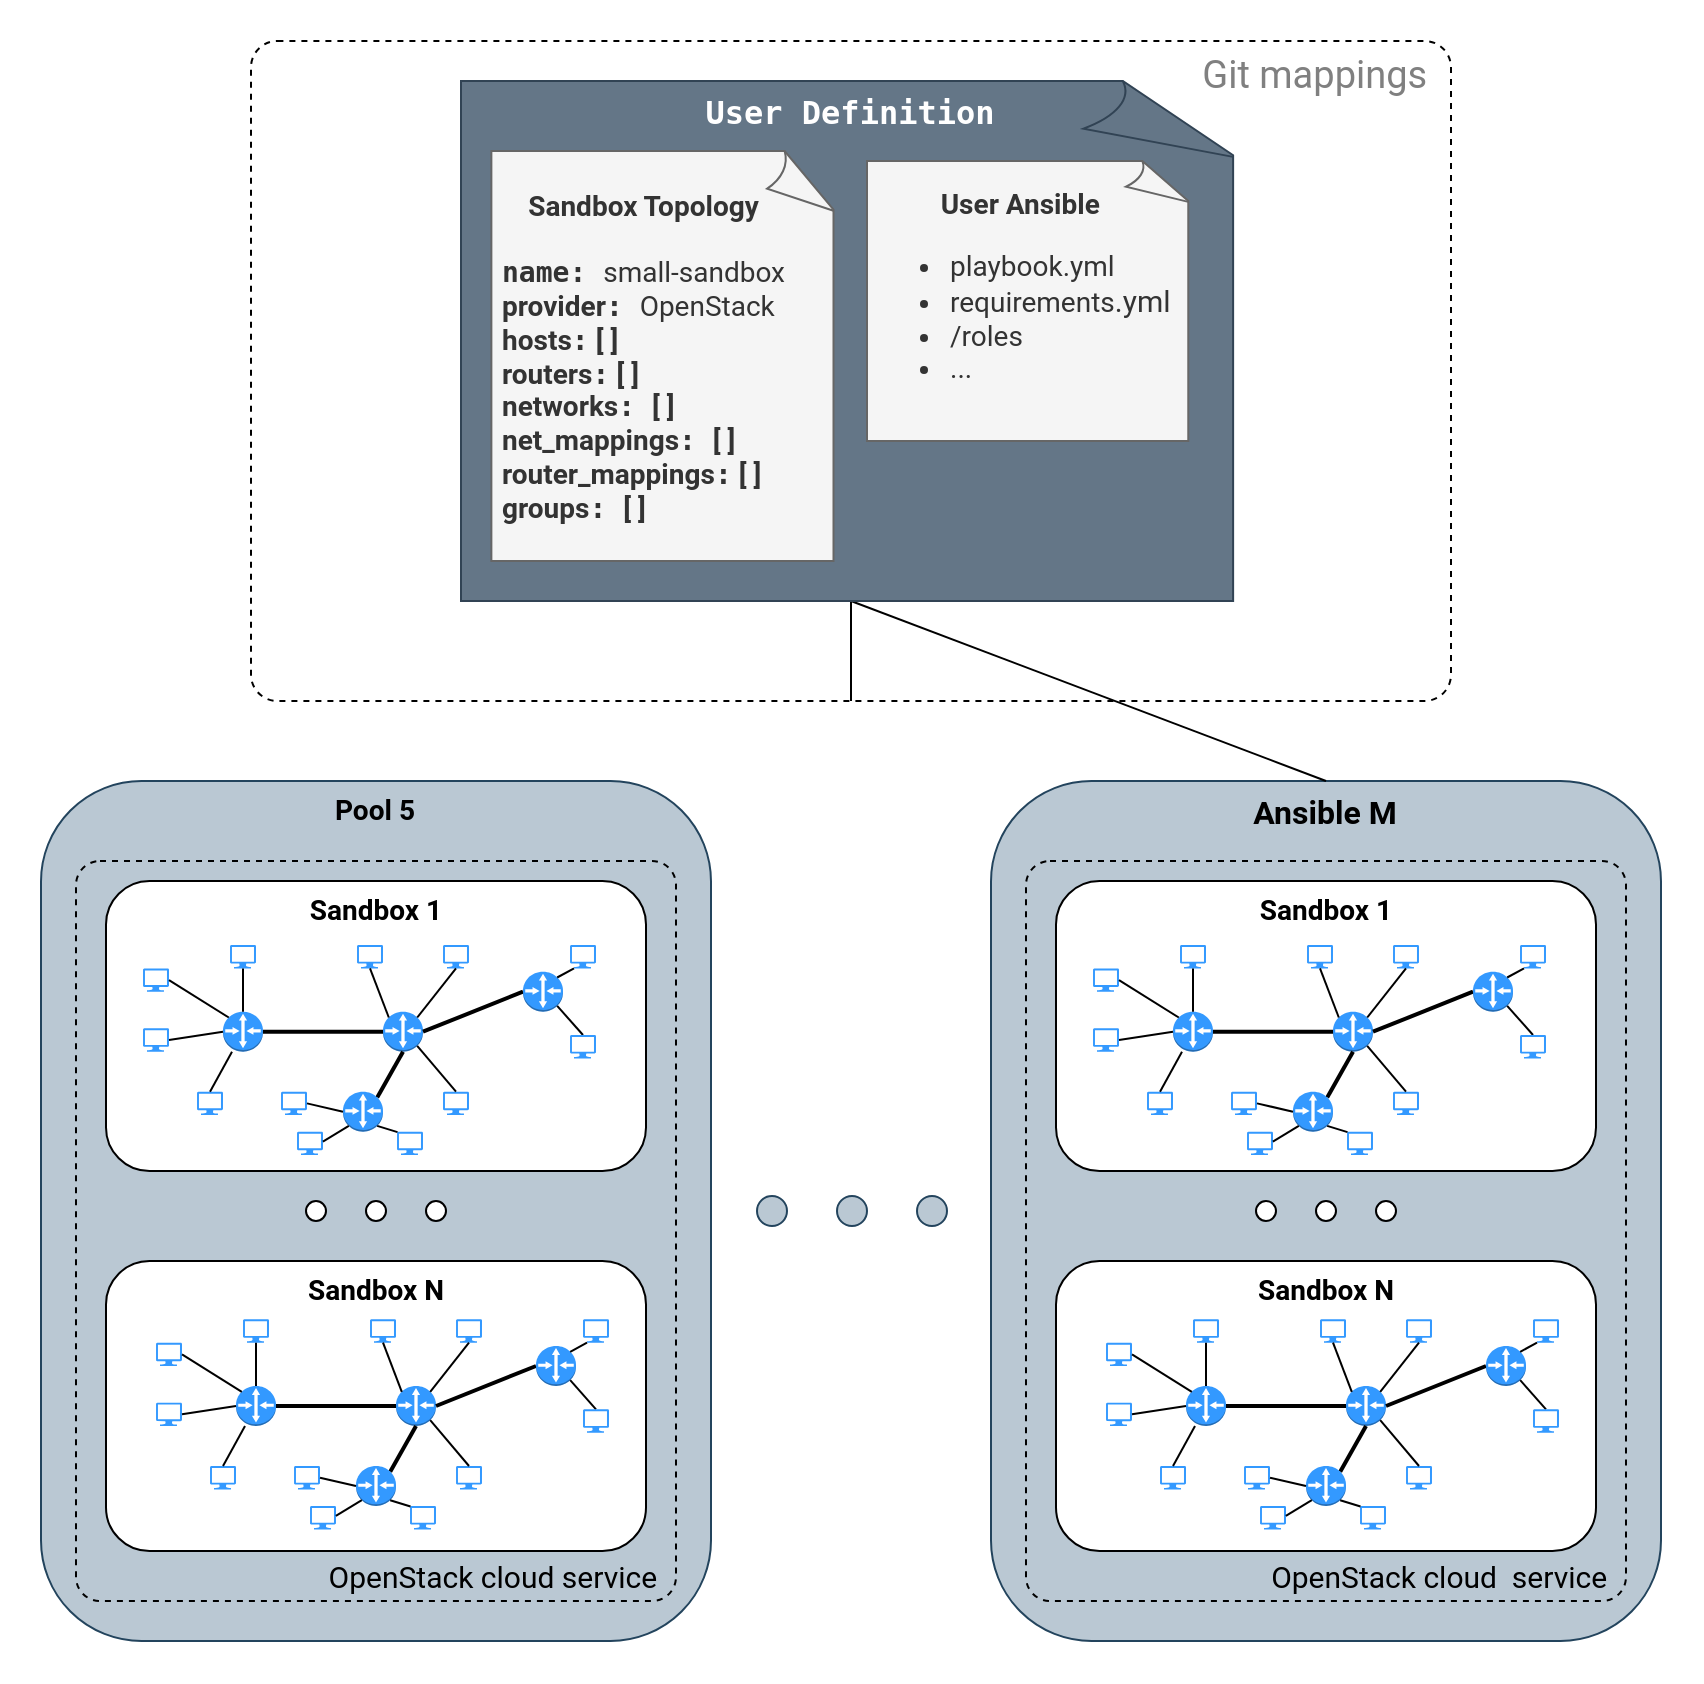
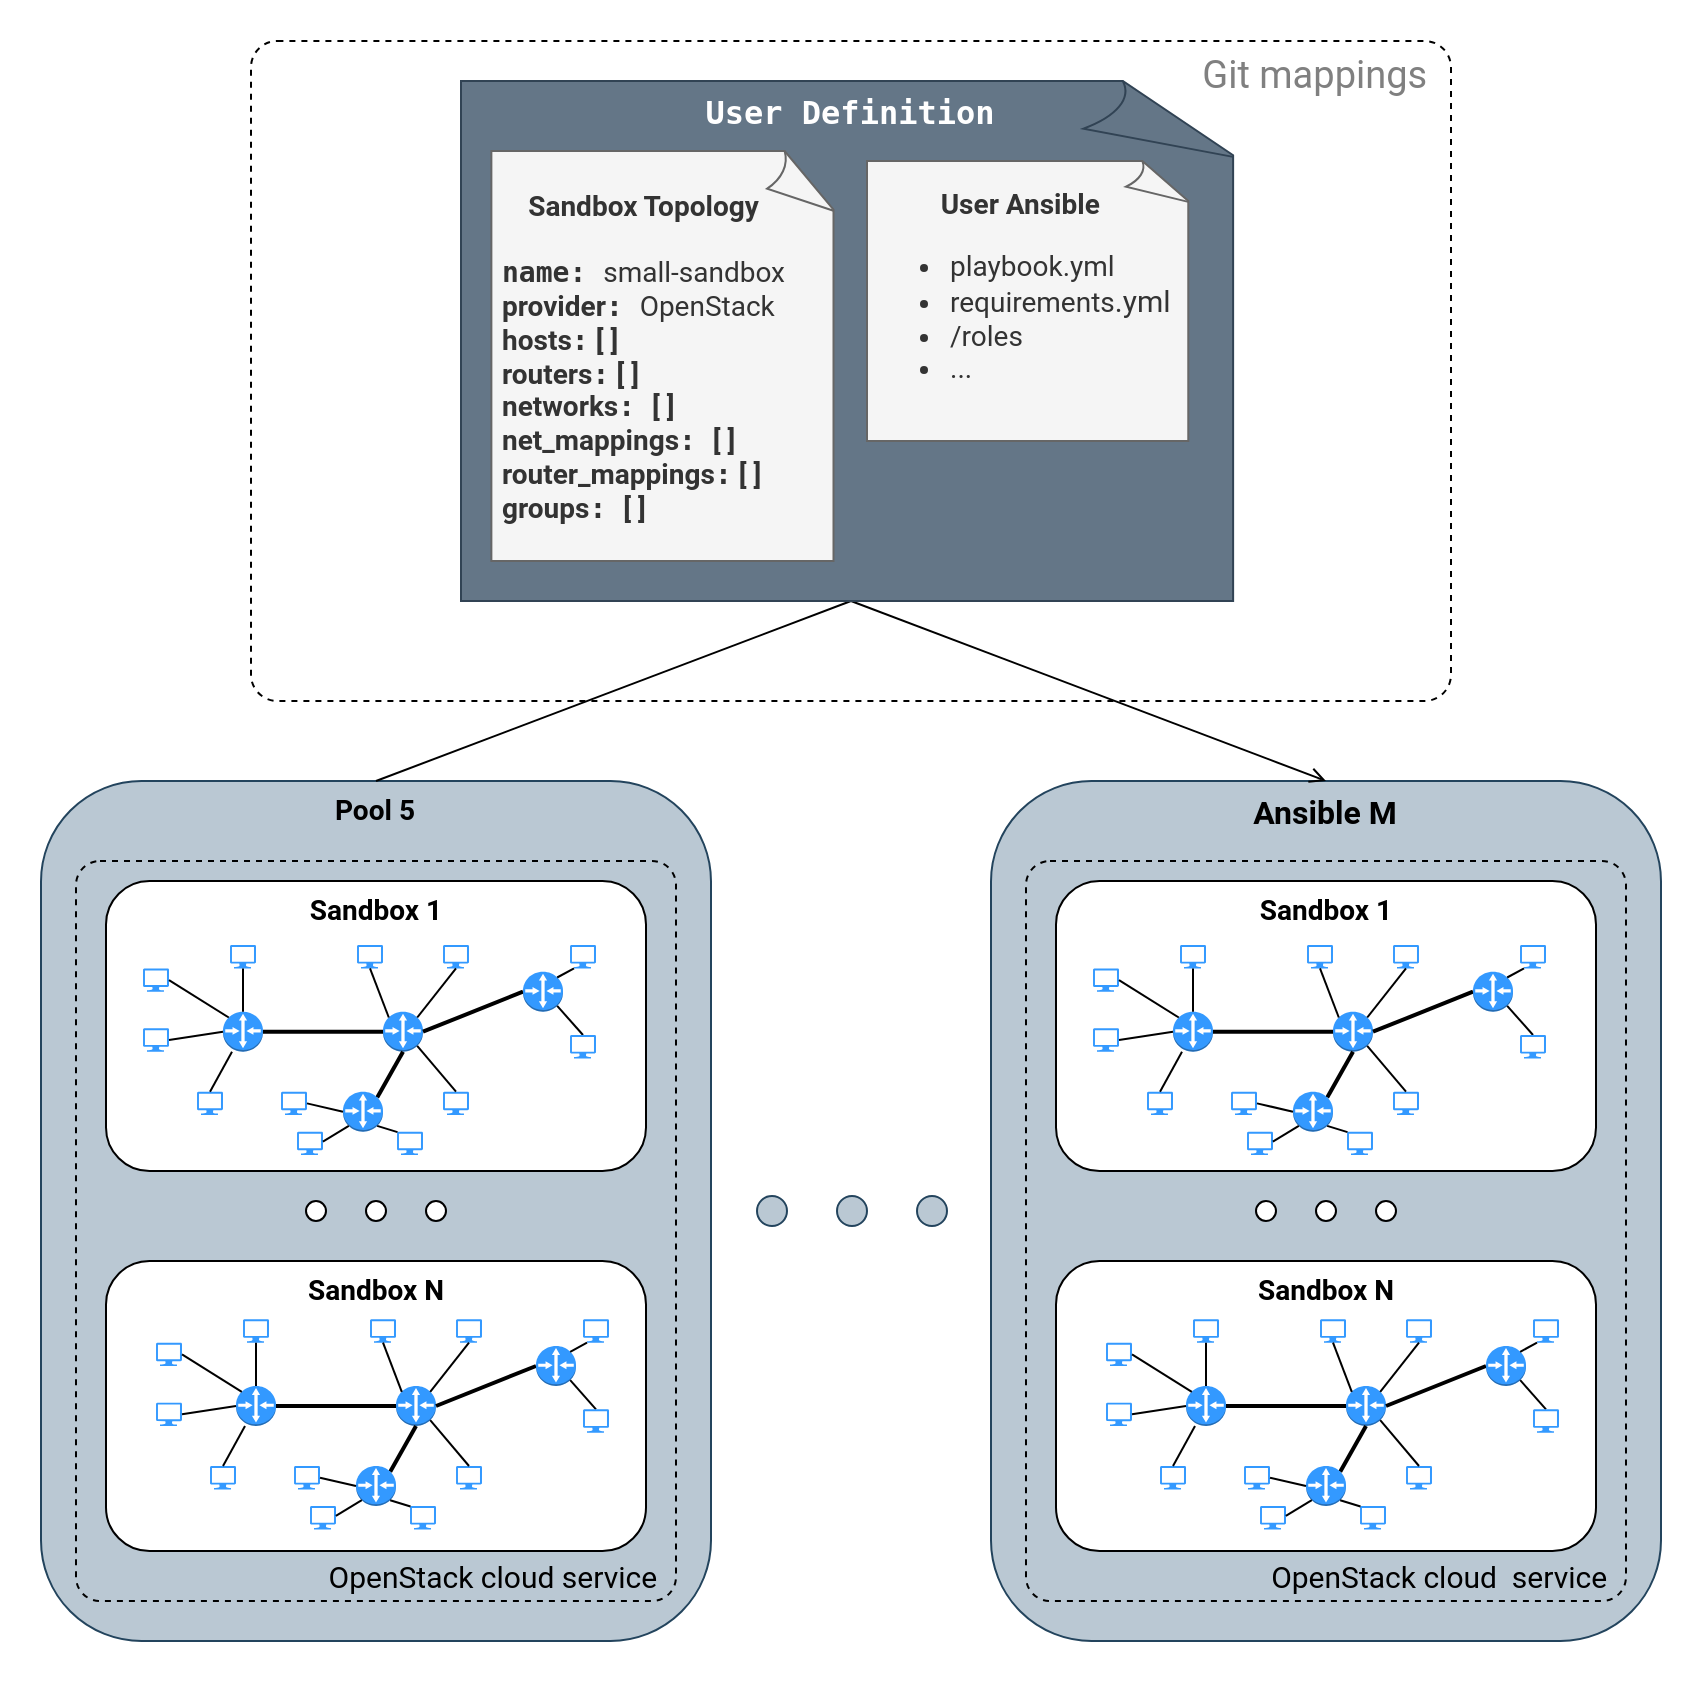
(851, 653) -> (613, 691)
(1319, 779) -> (1319, 778)
